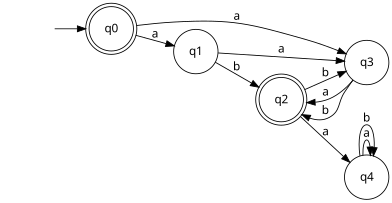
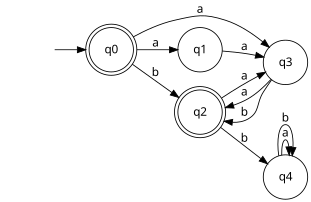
(233, 73) -> (152, 78)
(326, 73) -> (244, 76)
(326, 132) -> (244, 139)
